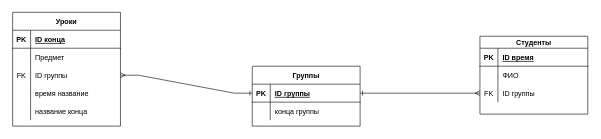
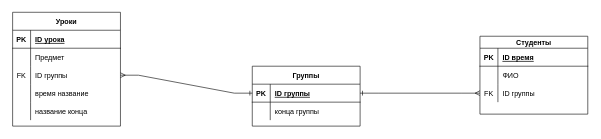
(50, 40) -> (50, 40)
